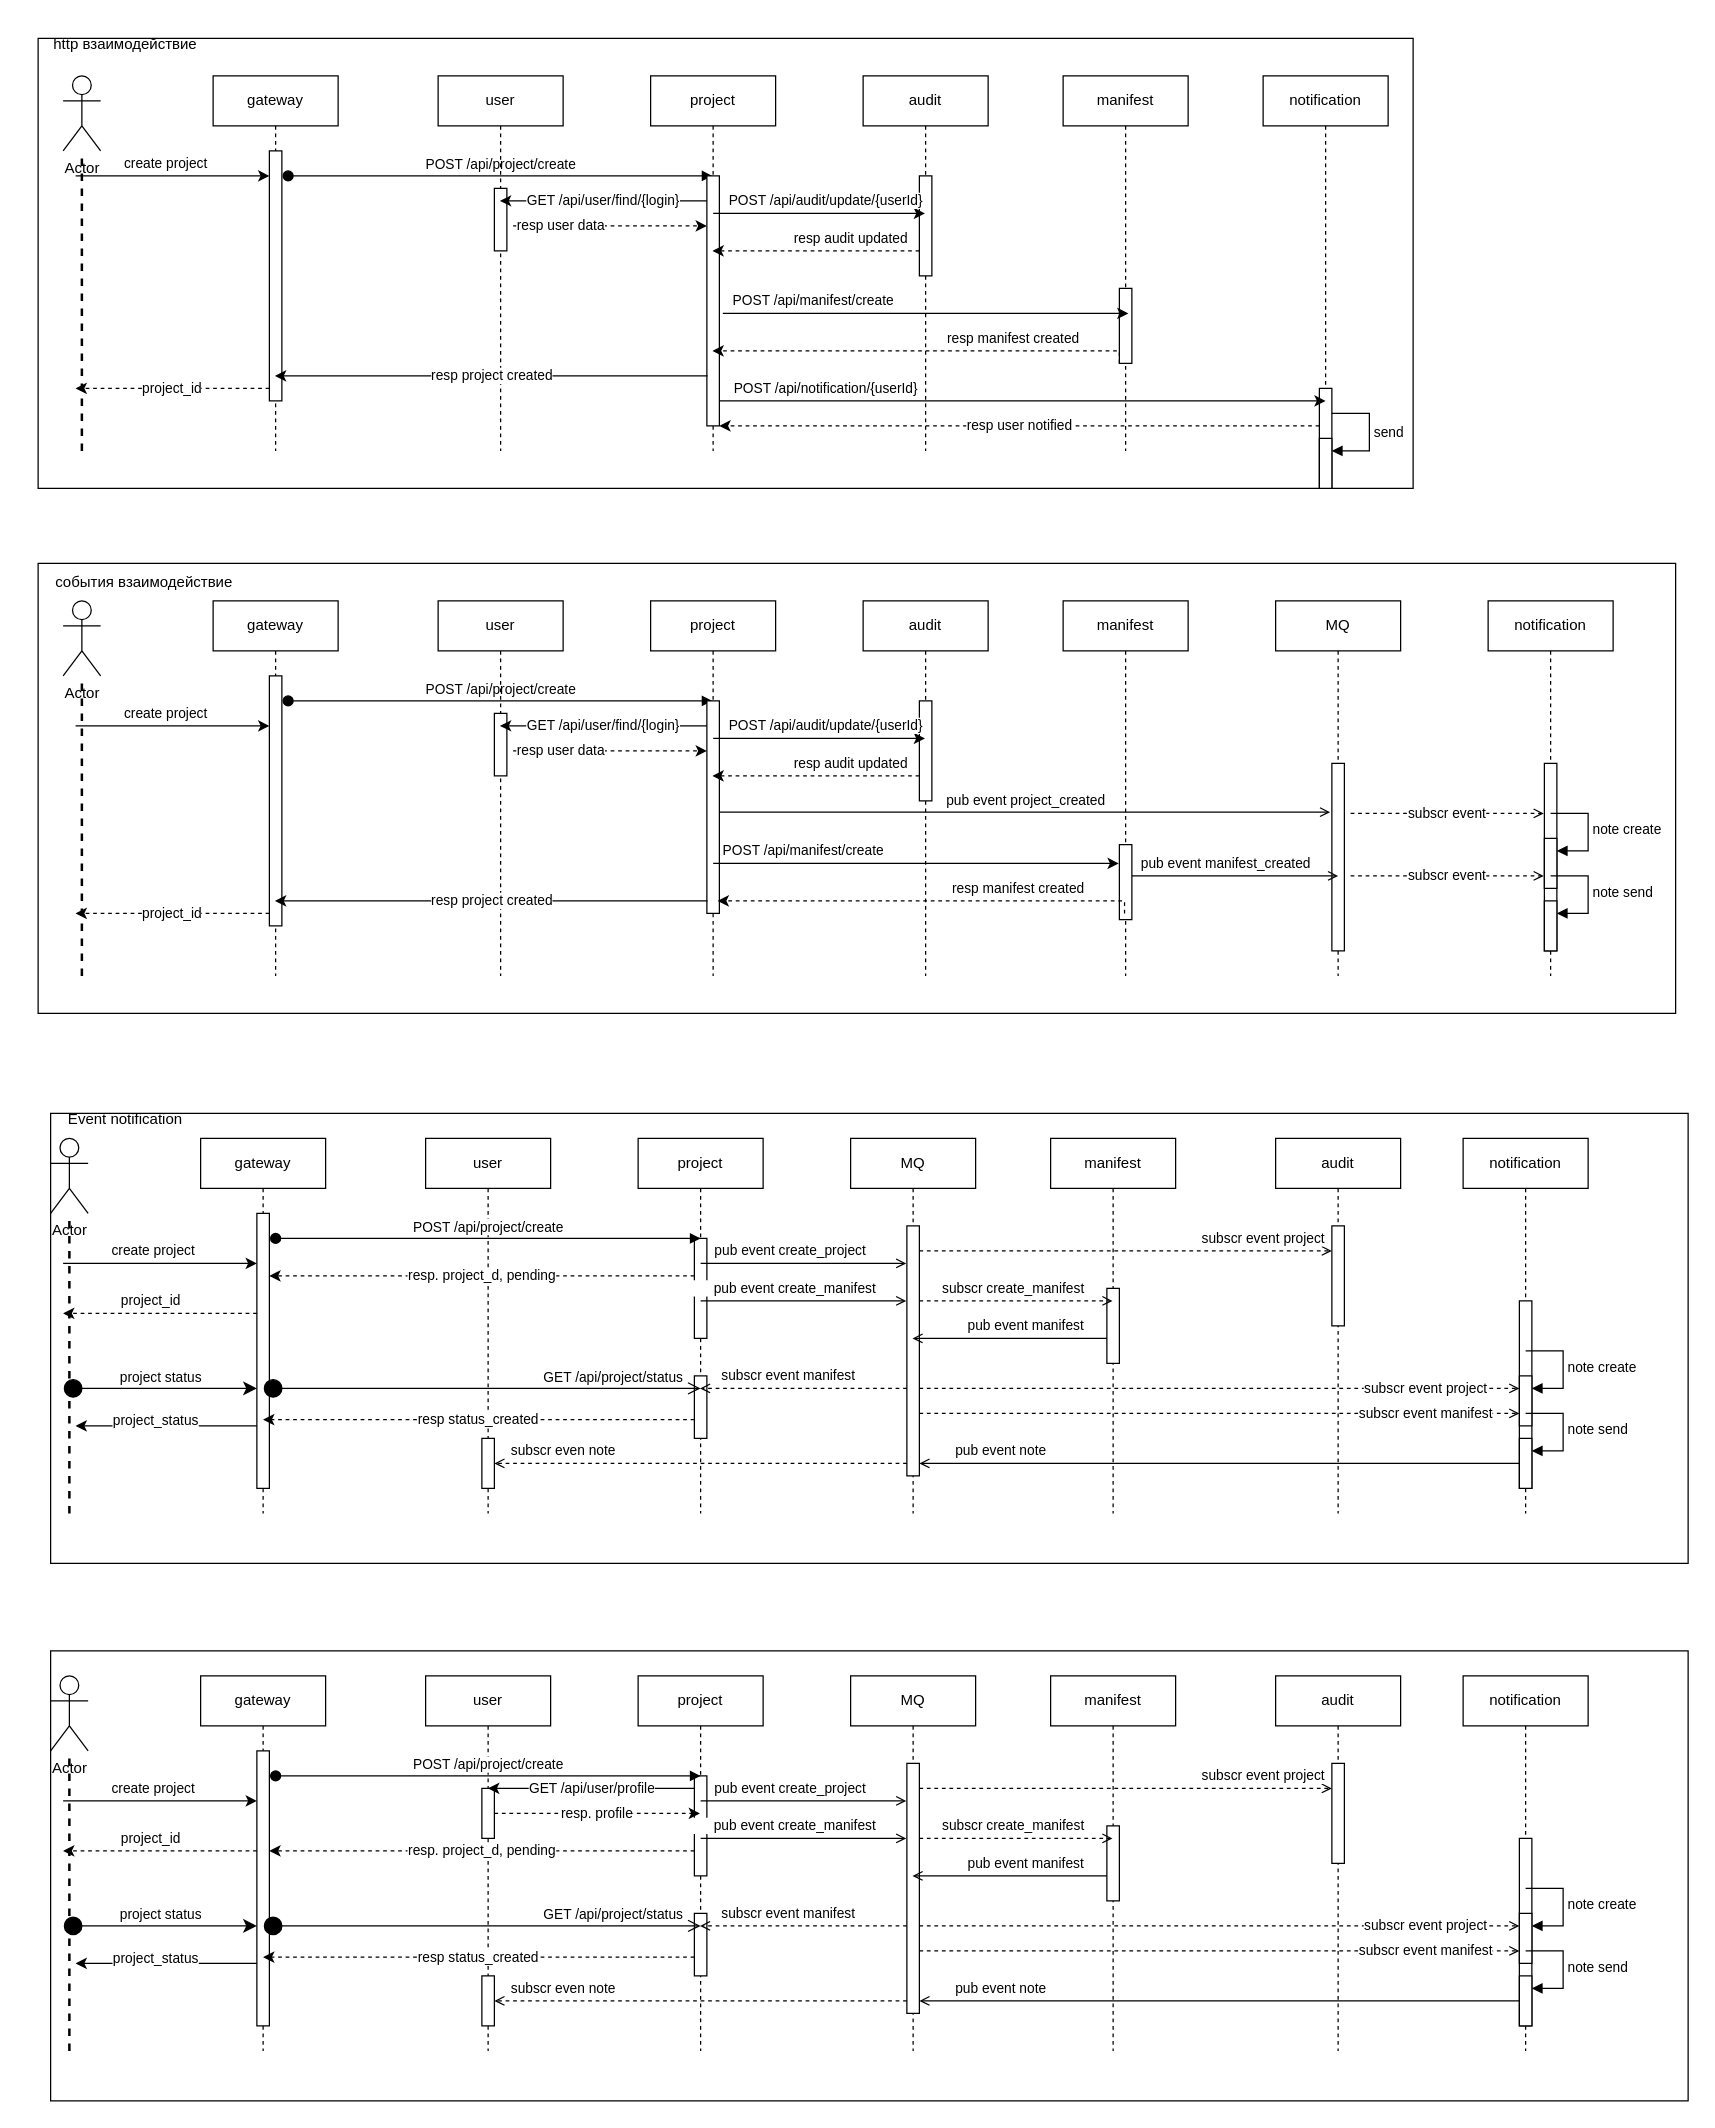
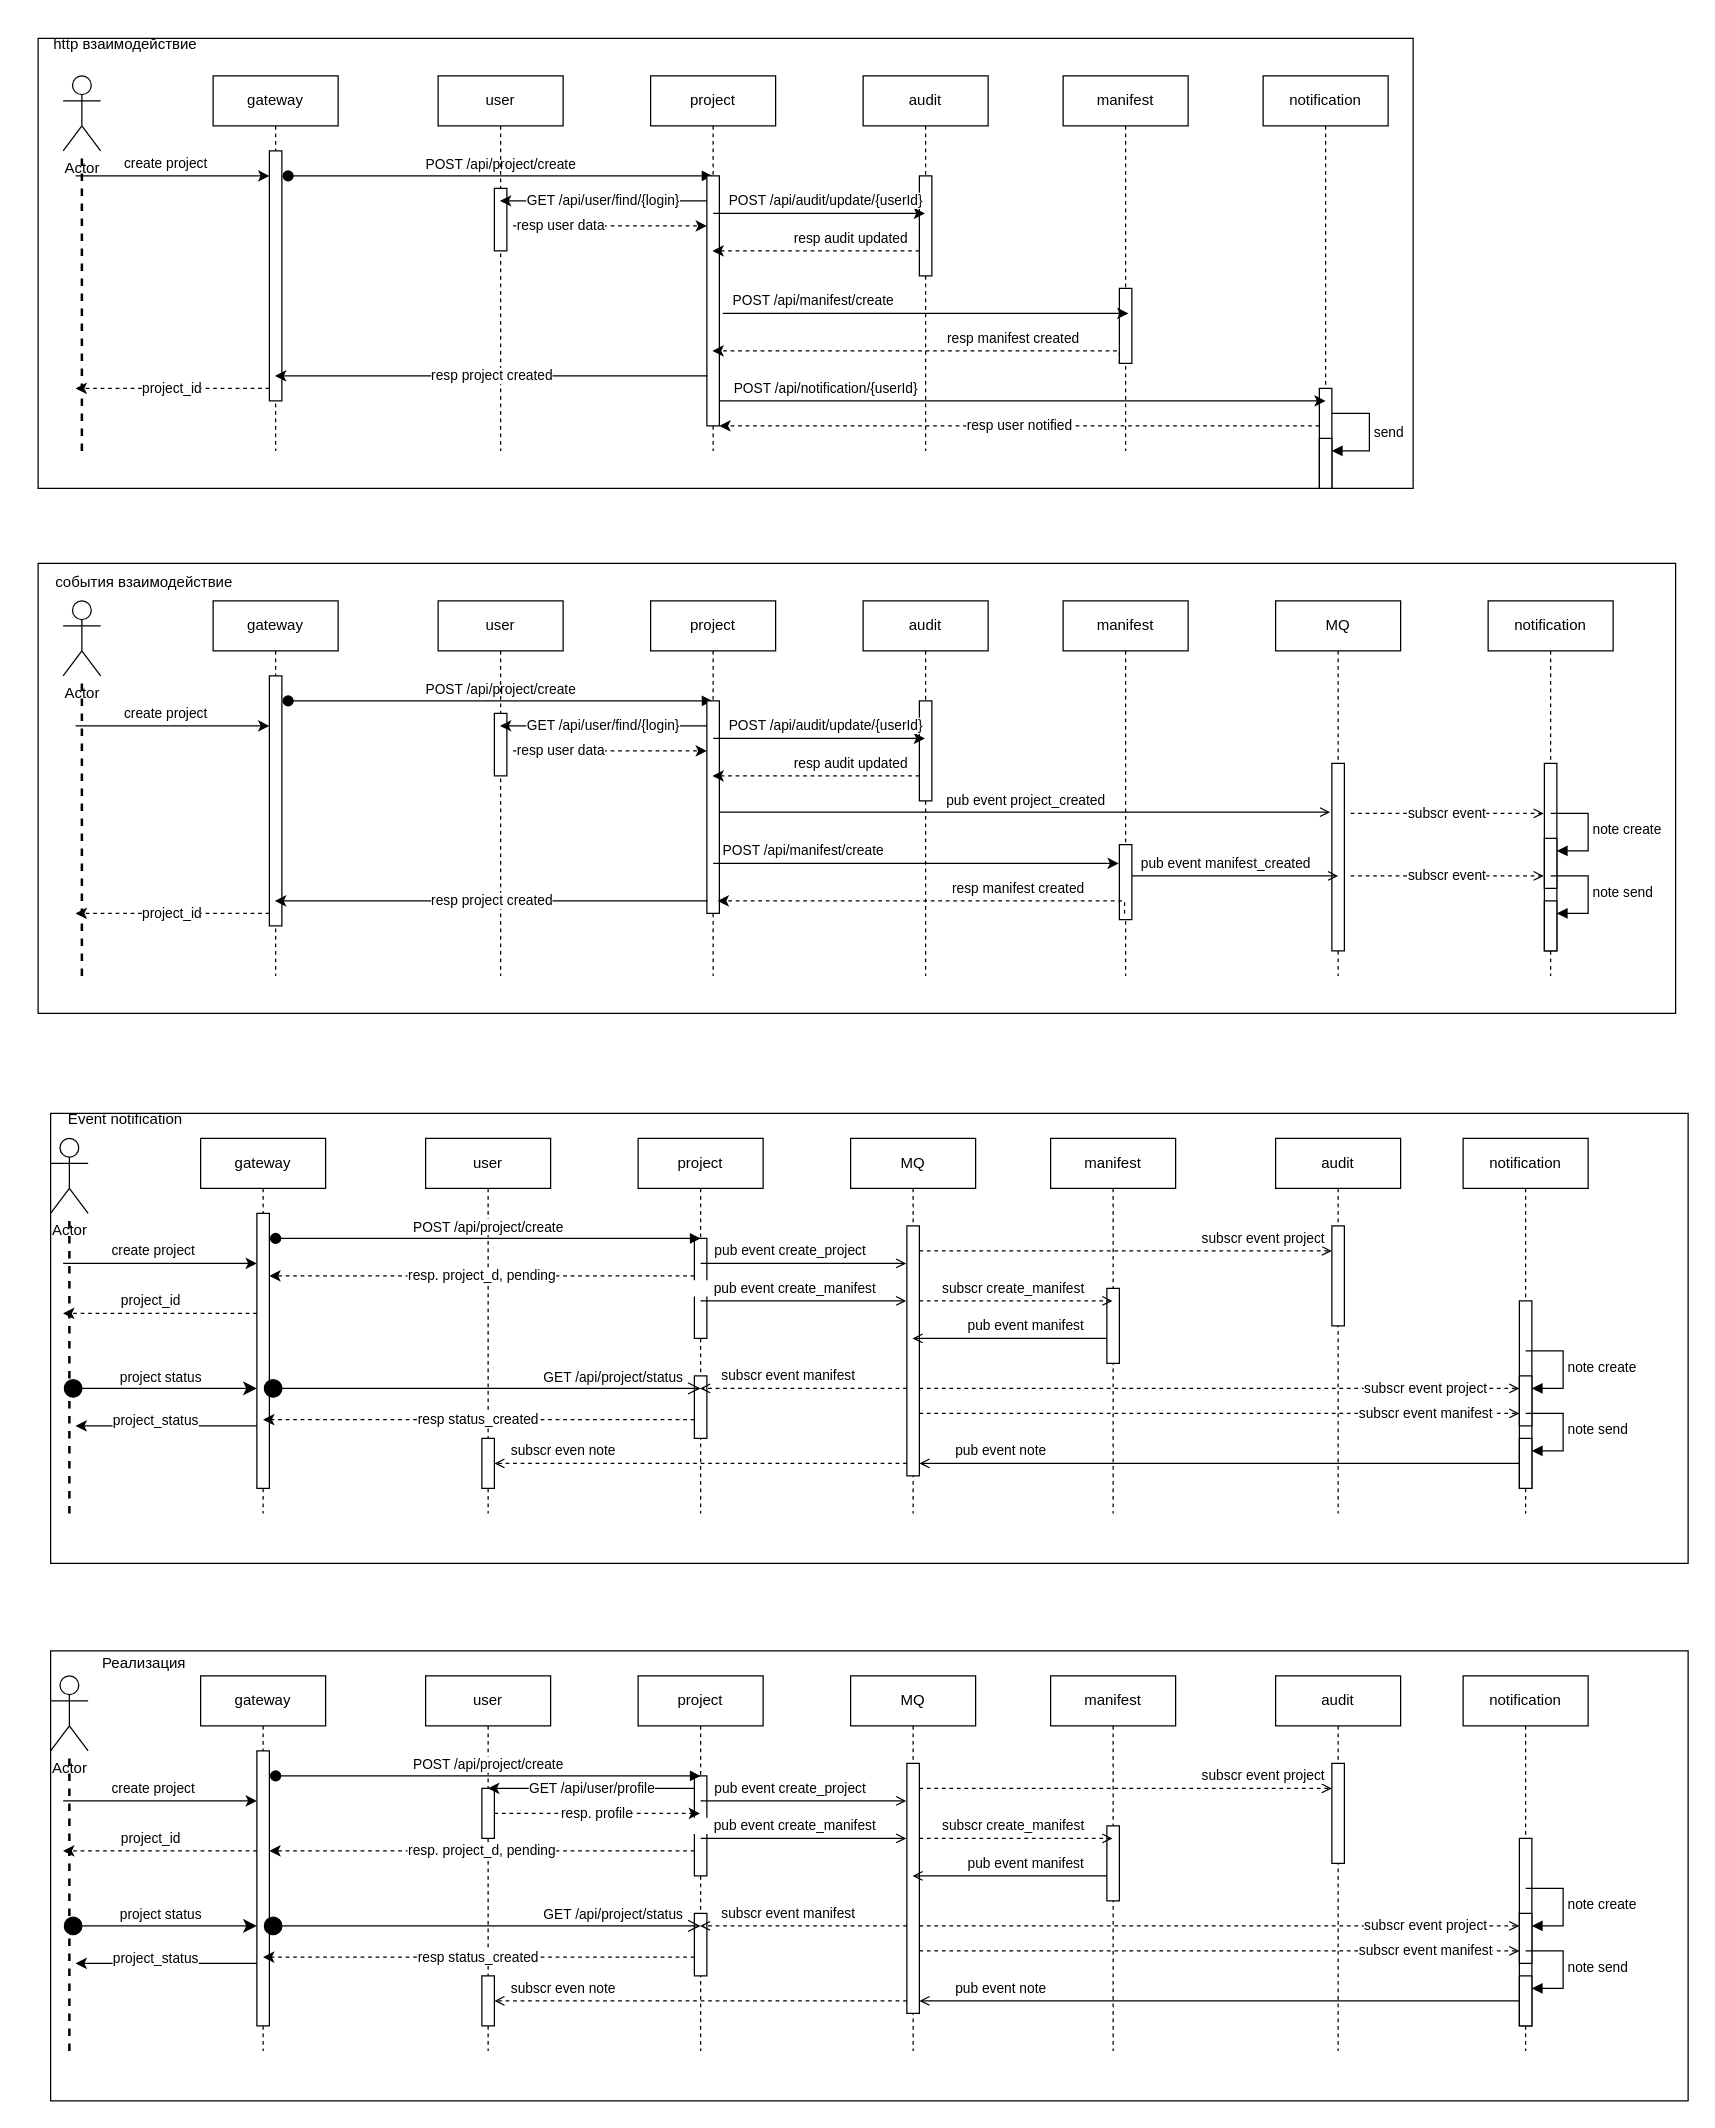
none -> (144, 1663)
